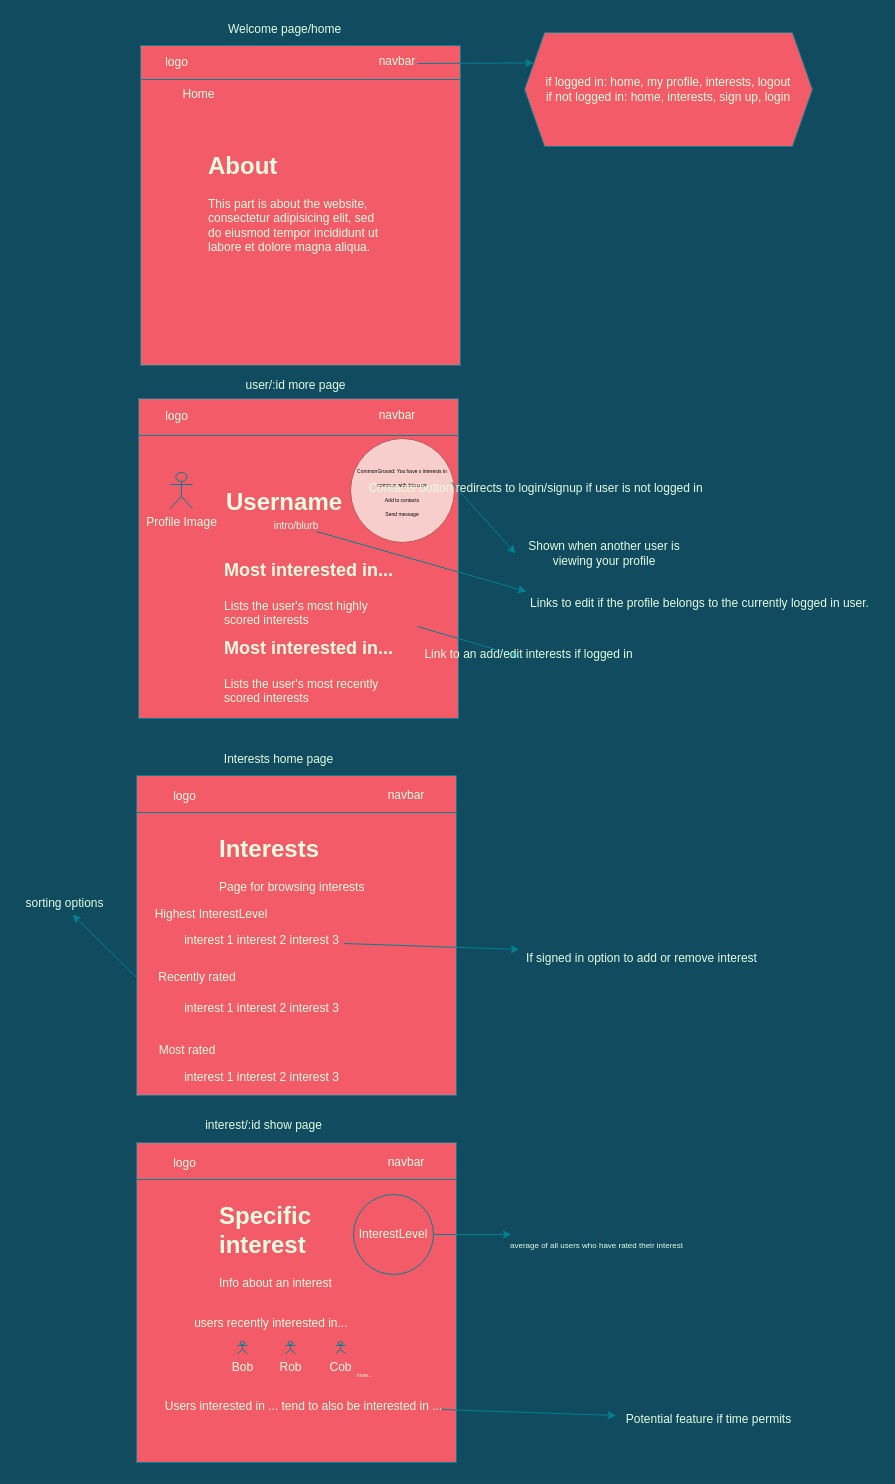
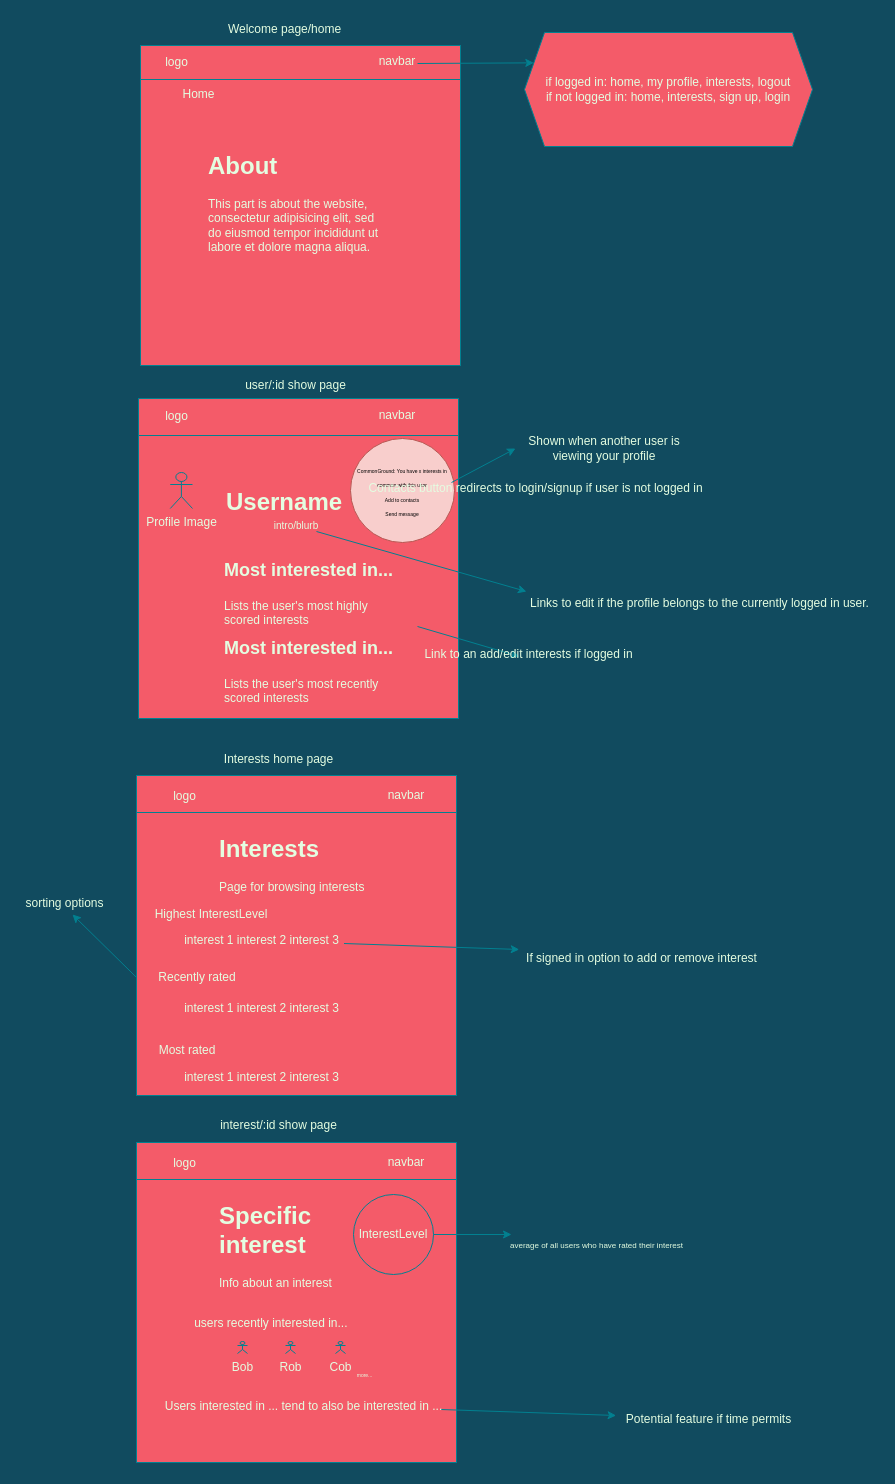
(296, 386) -> (296, 386)
(605, 554) -> (605, 449)
(264, 1126) -> (279, 1126)
